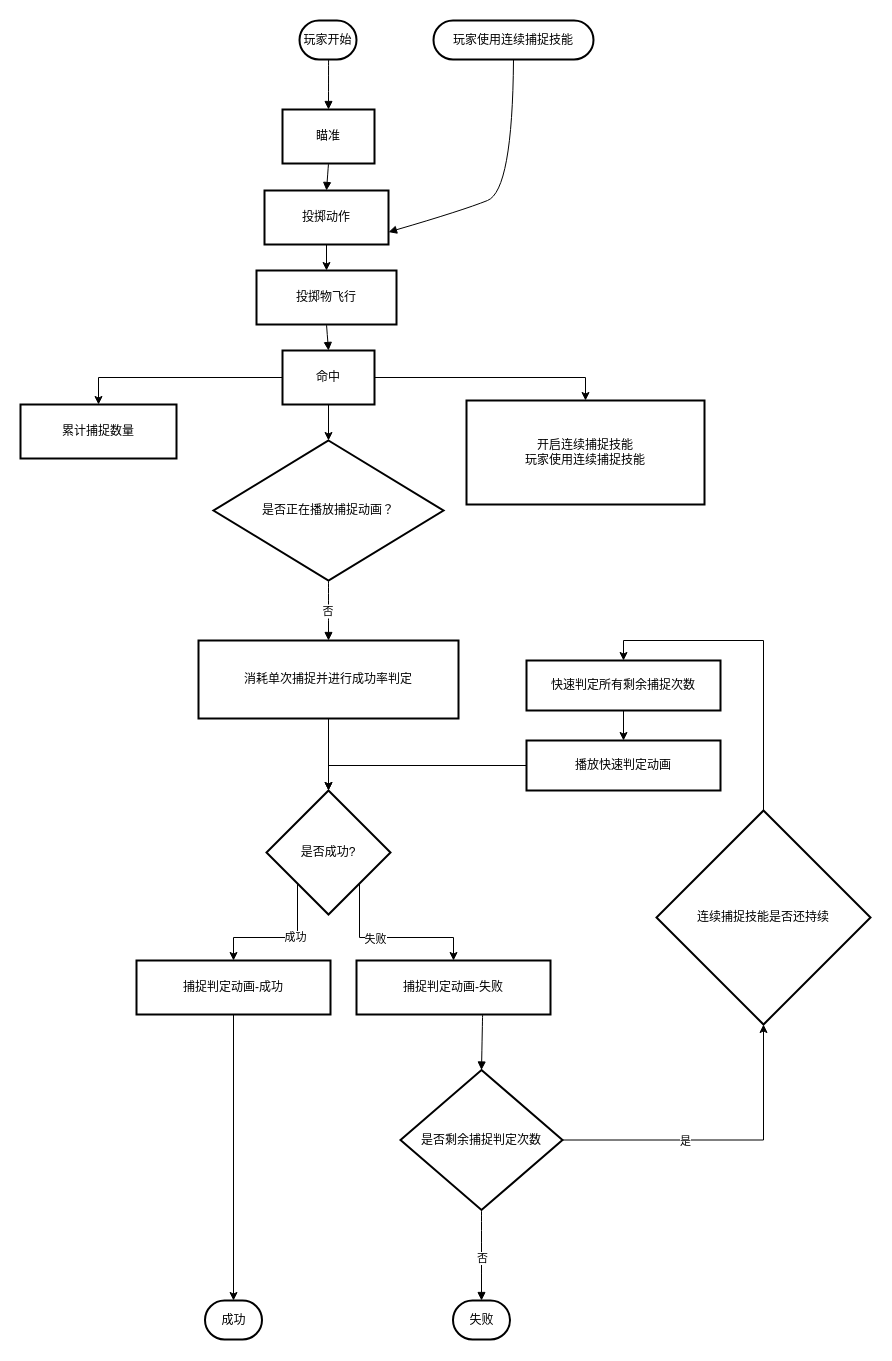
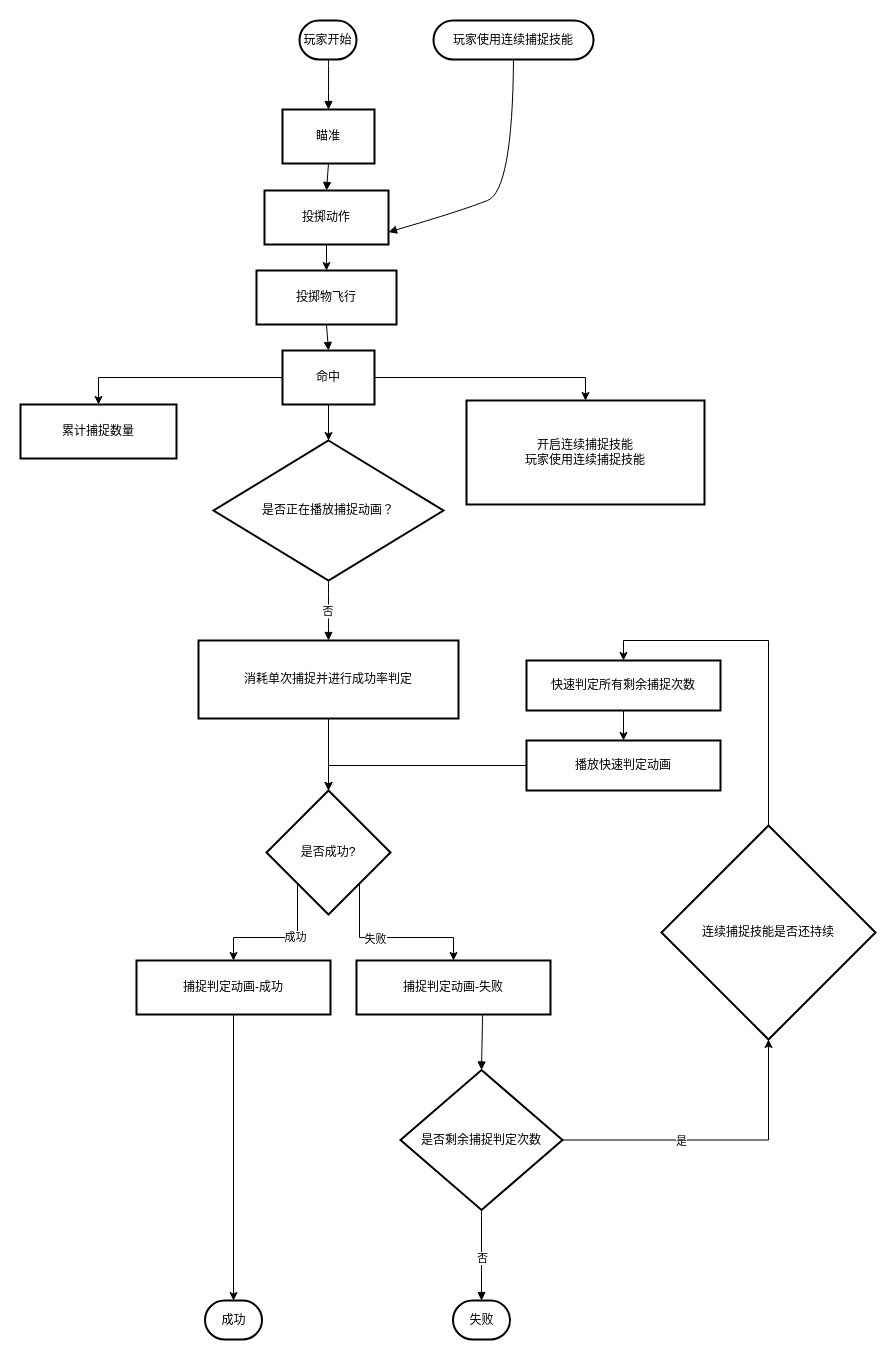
(764, 918) -> (769, 933)
